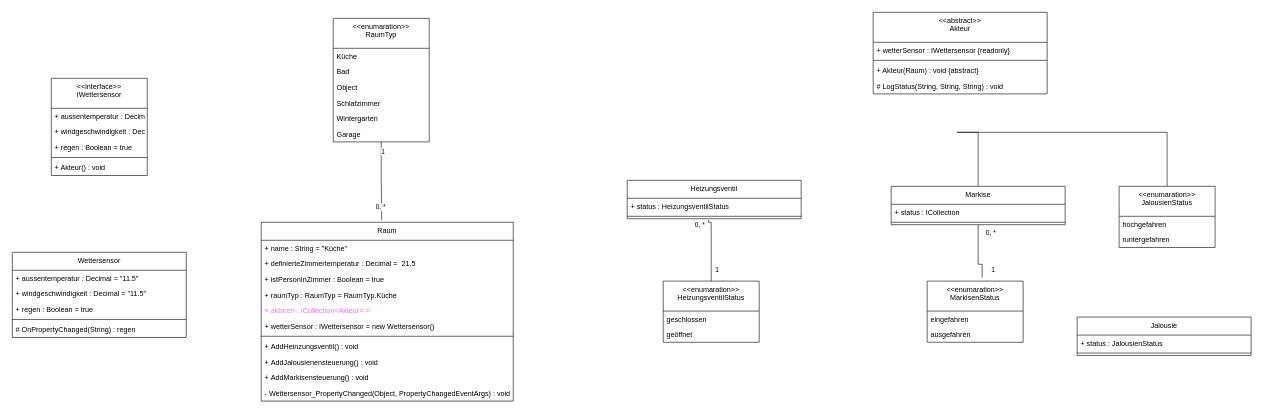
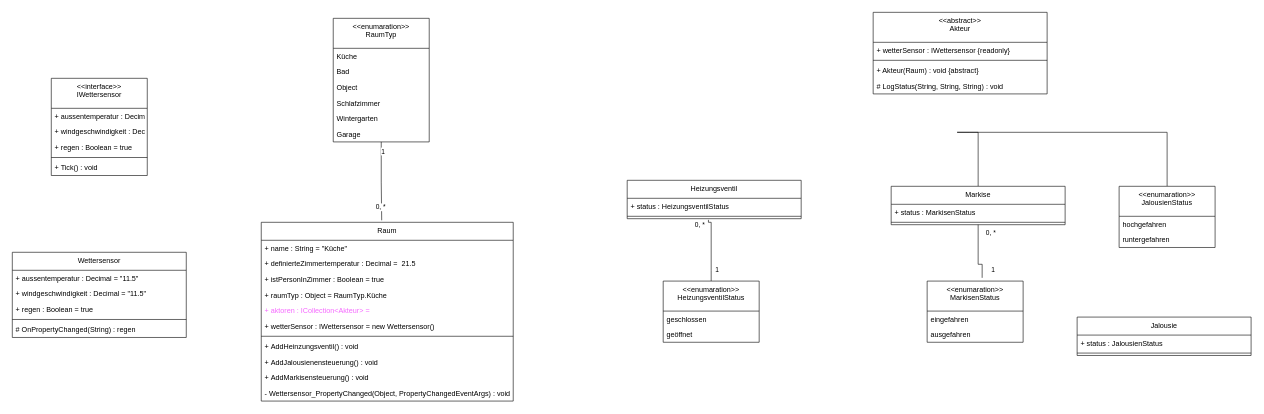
(84, 168) -> (79, 168)
(933, 212) -> (941, 212)
(329, 295) -> (327, 295)
